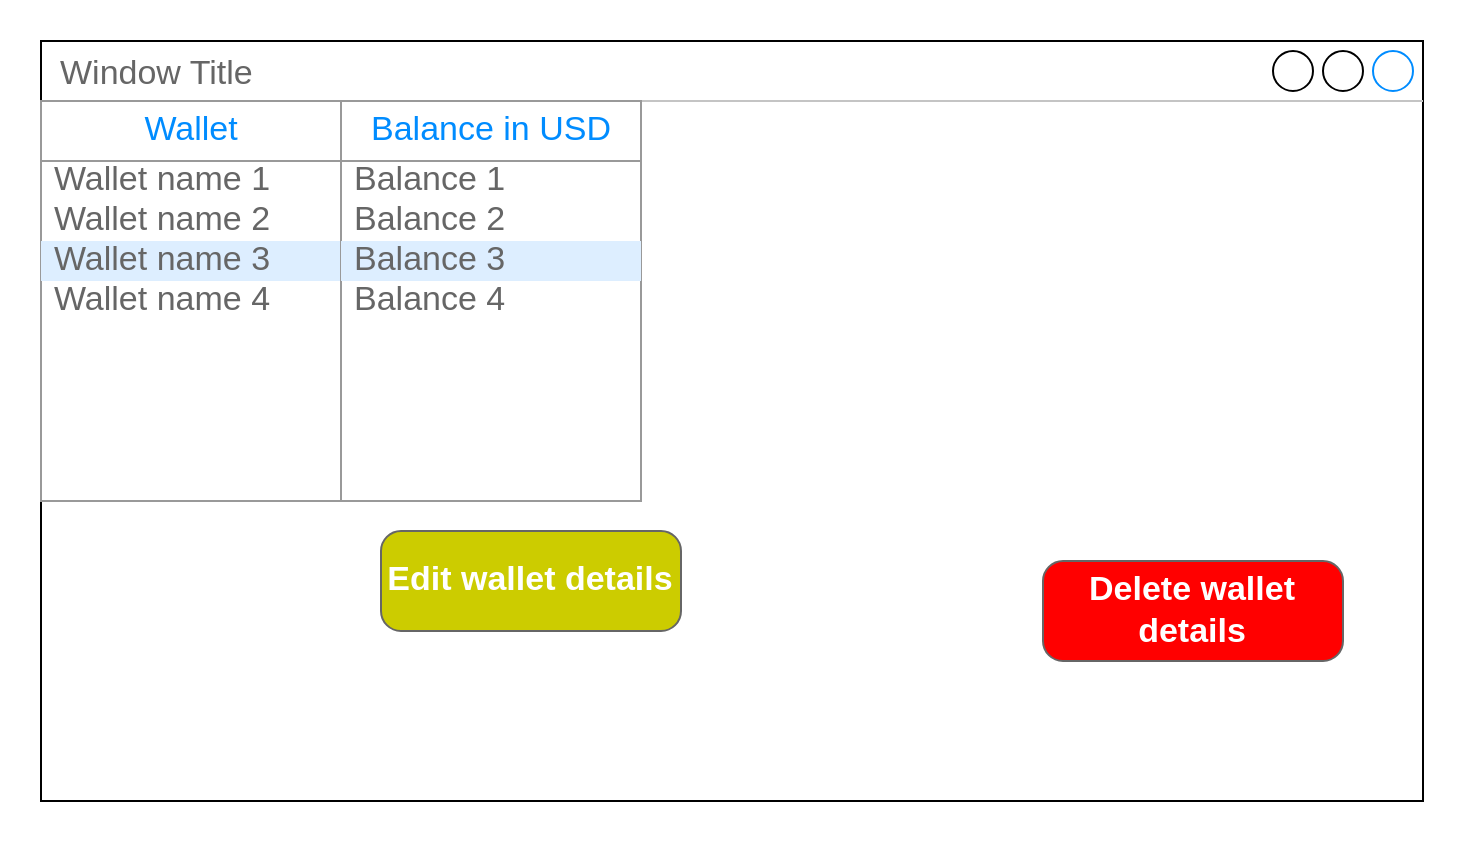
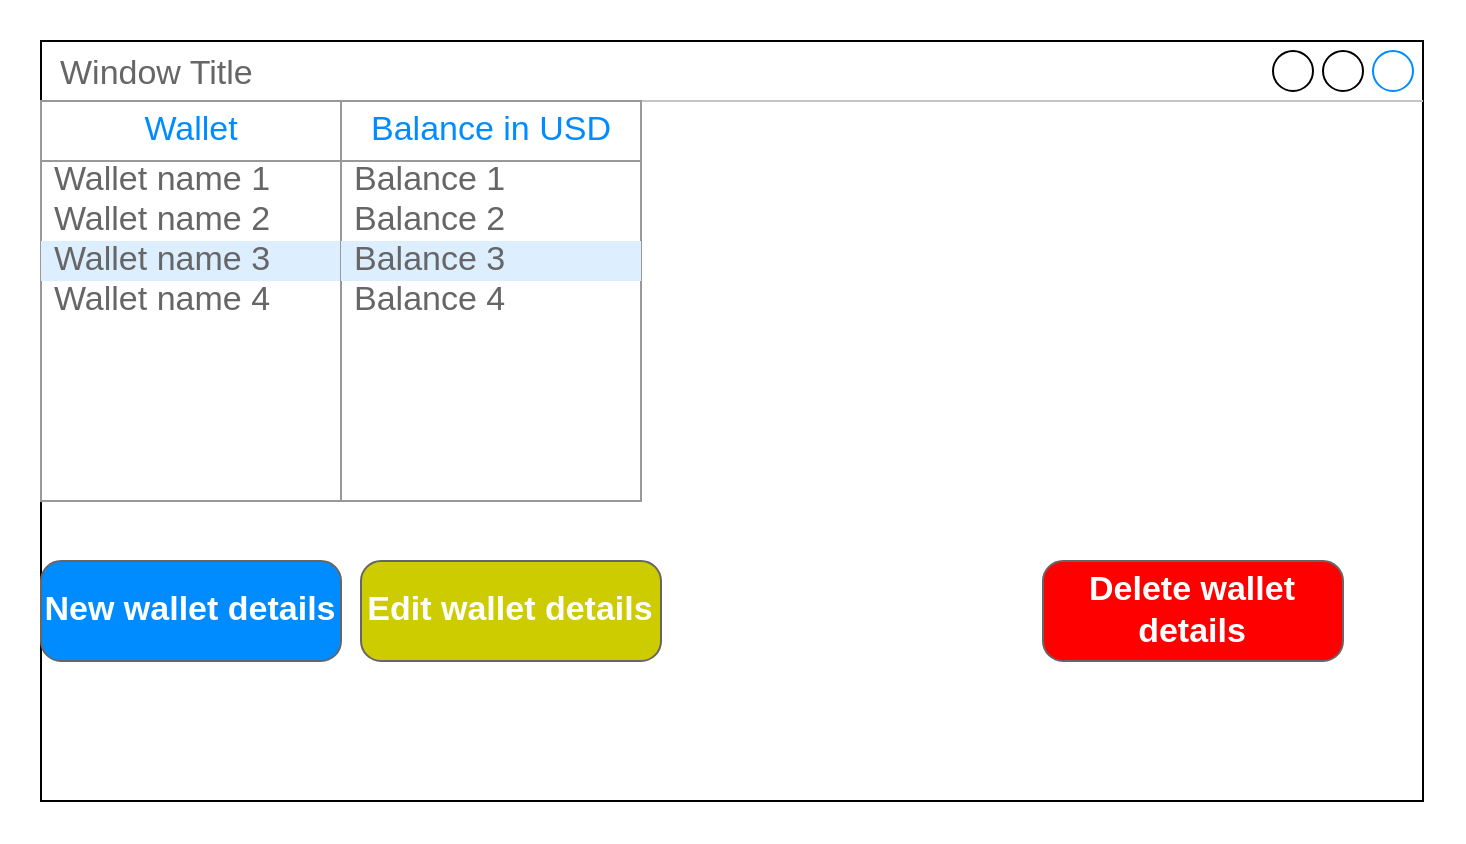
(531, 581) -> (511, 611)
none -> (191, 611)
